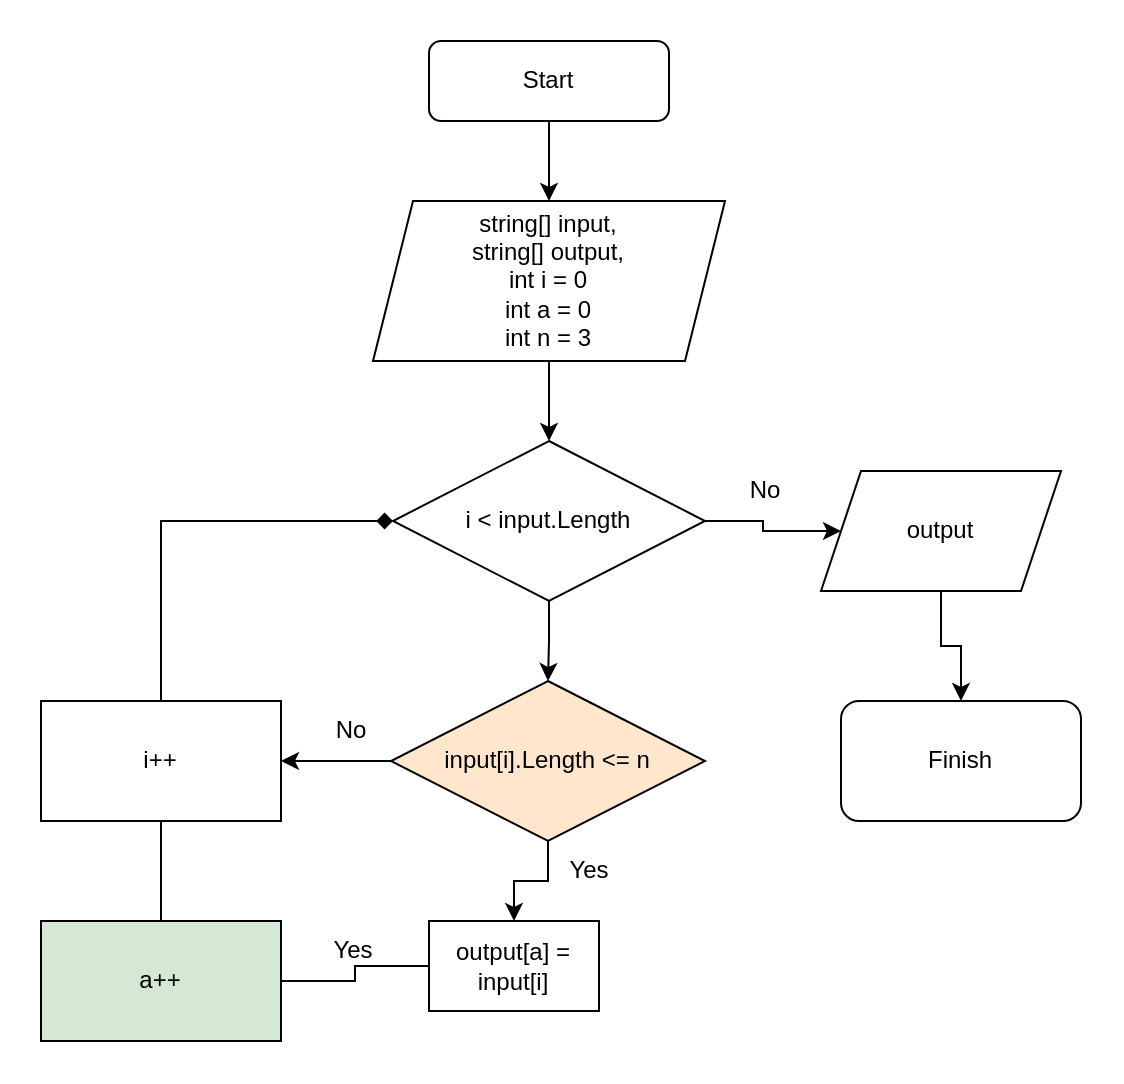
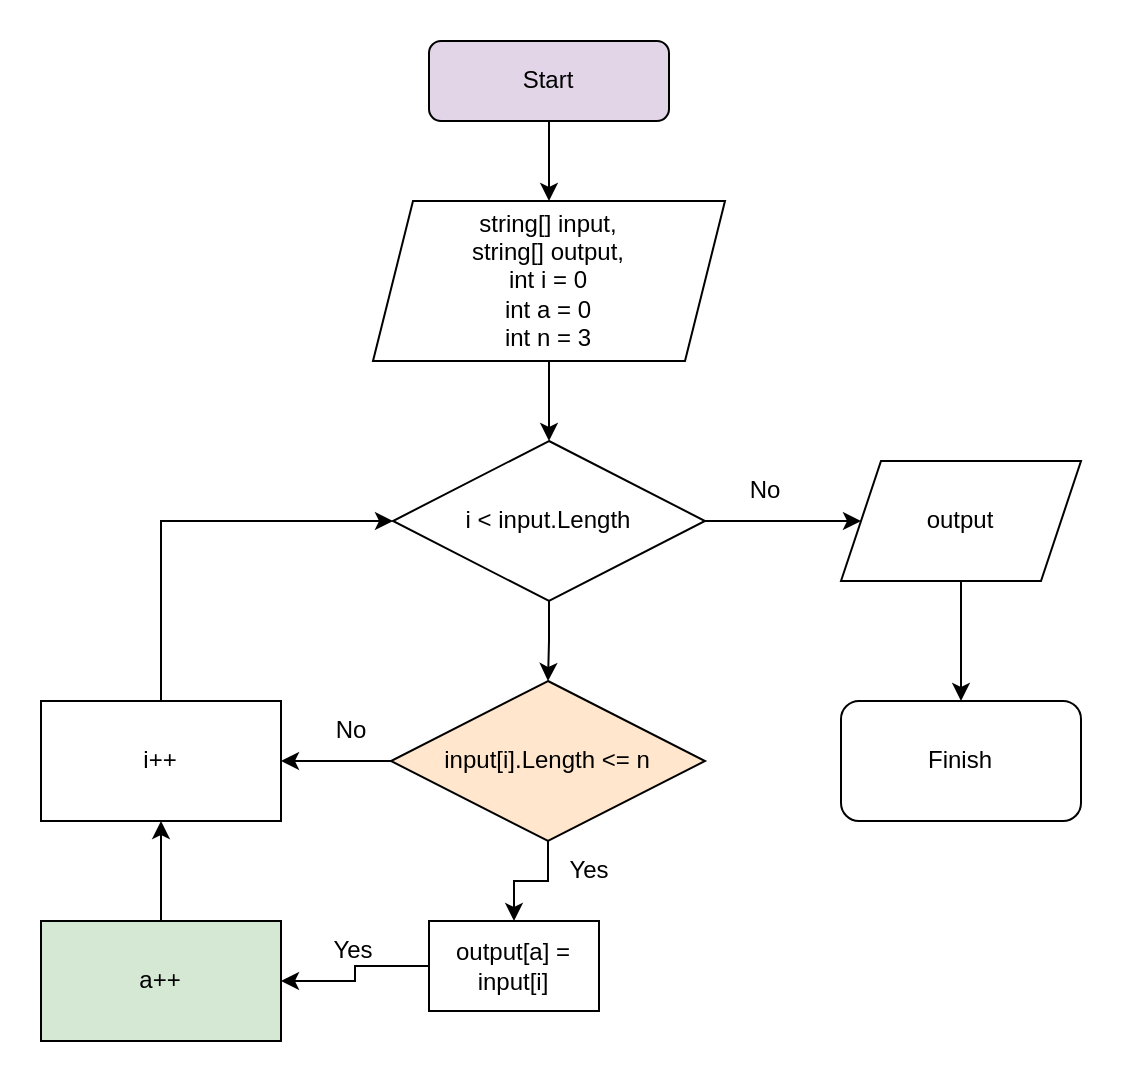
(549, 81) -> (549, 81)
(376, 521) -> (377, 521)
(941, 531) -> (961, 521)
(161, 830) -> (161, 836)
(290, 981) -> (296, 981)
